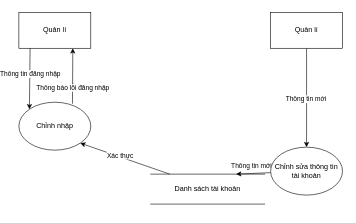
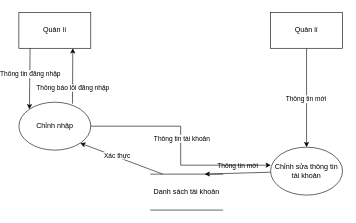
none -> (241, 165)
(208, 189) -> (187, 192)
